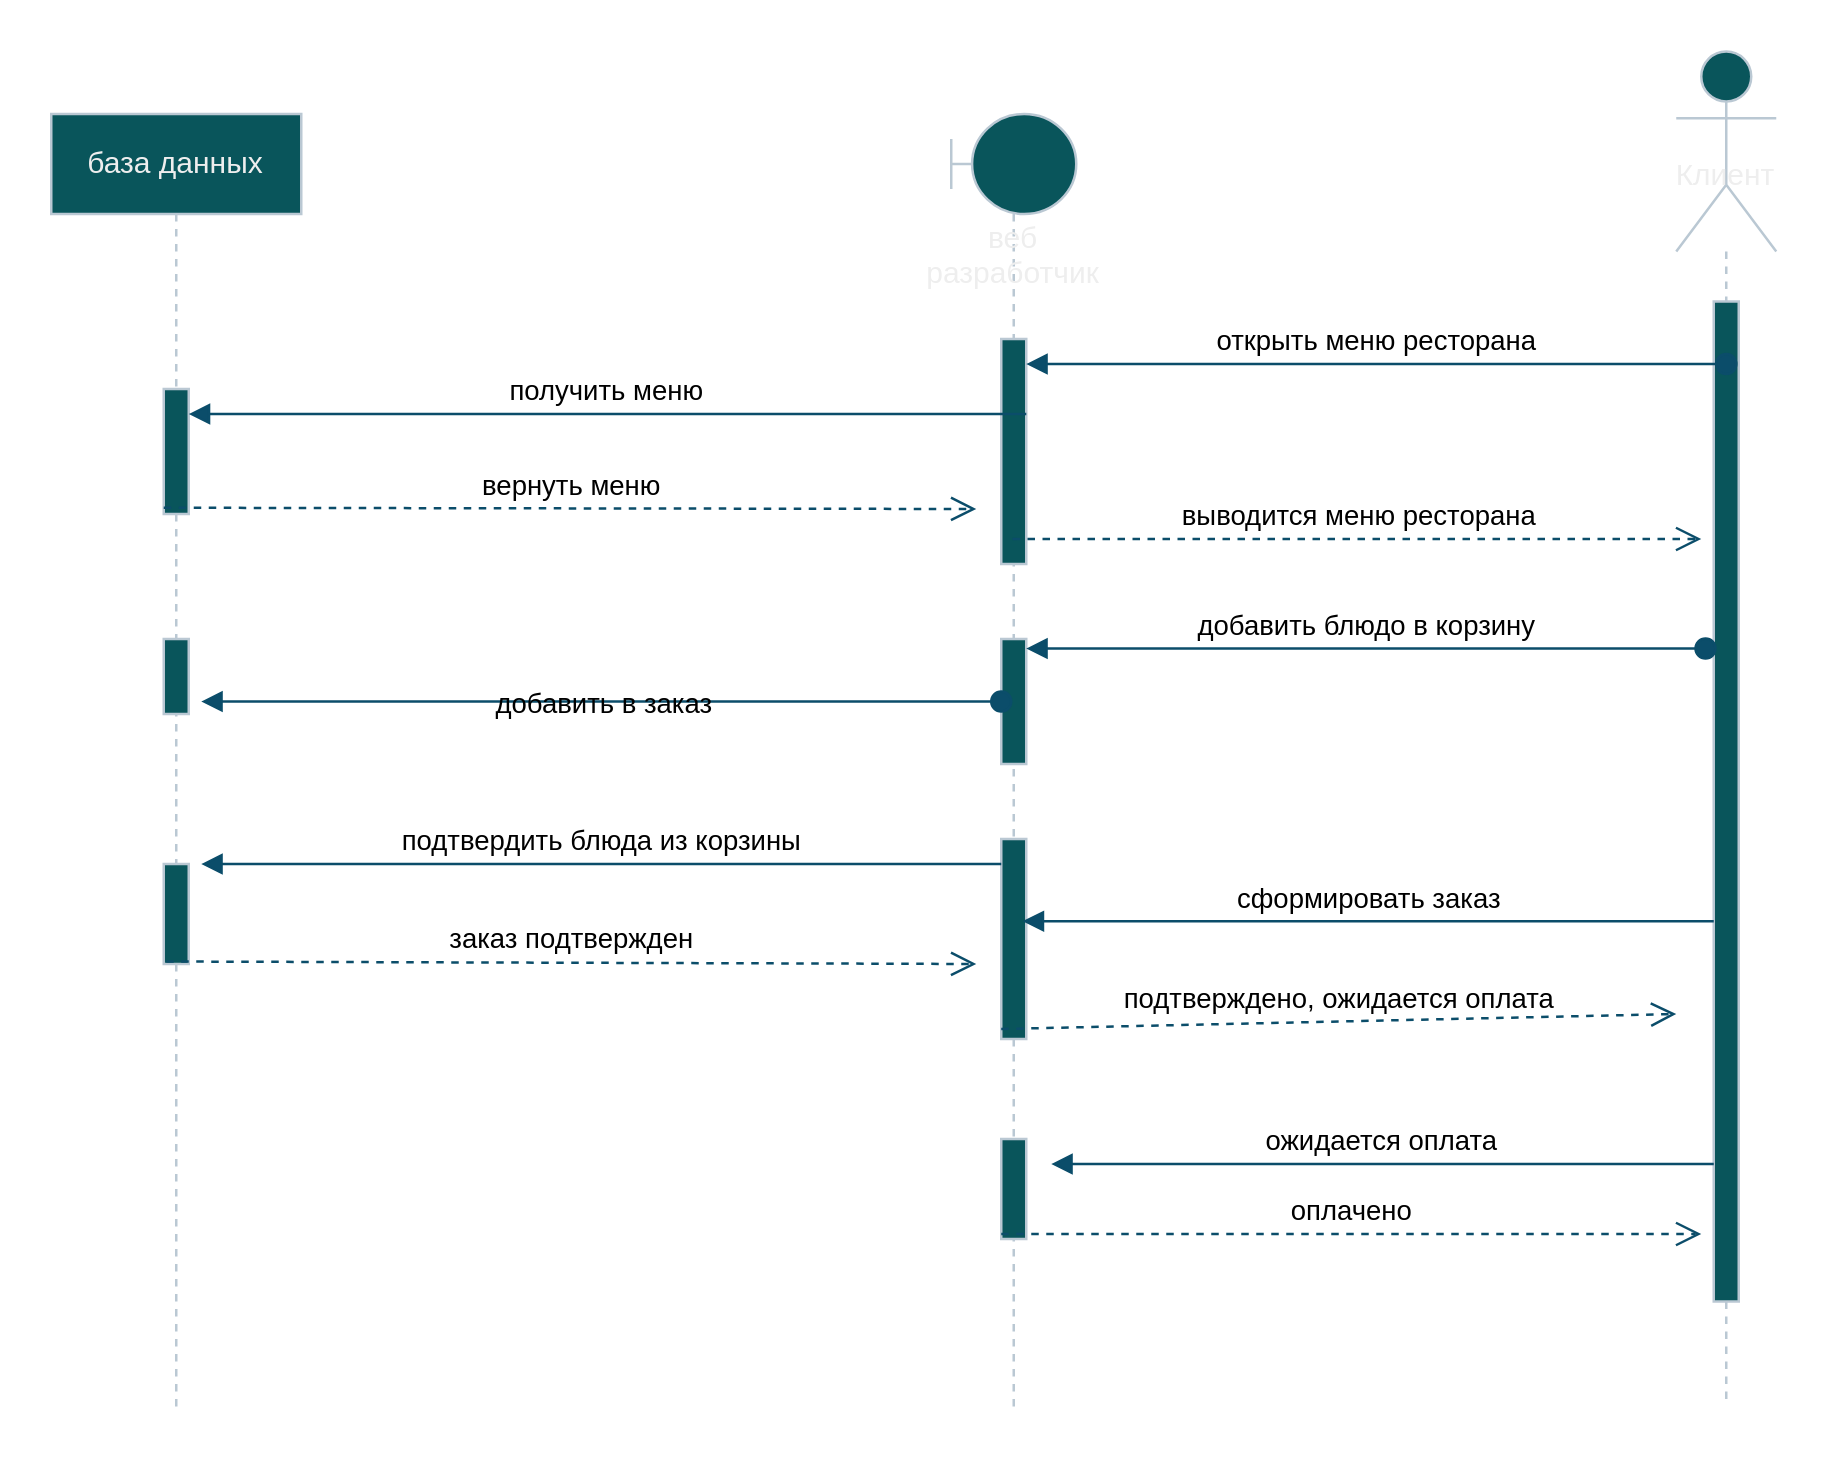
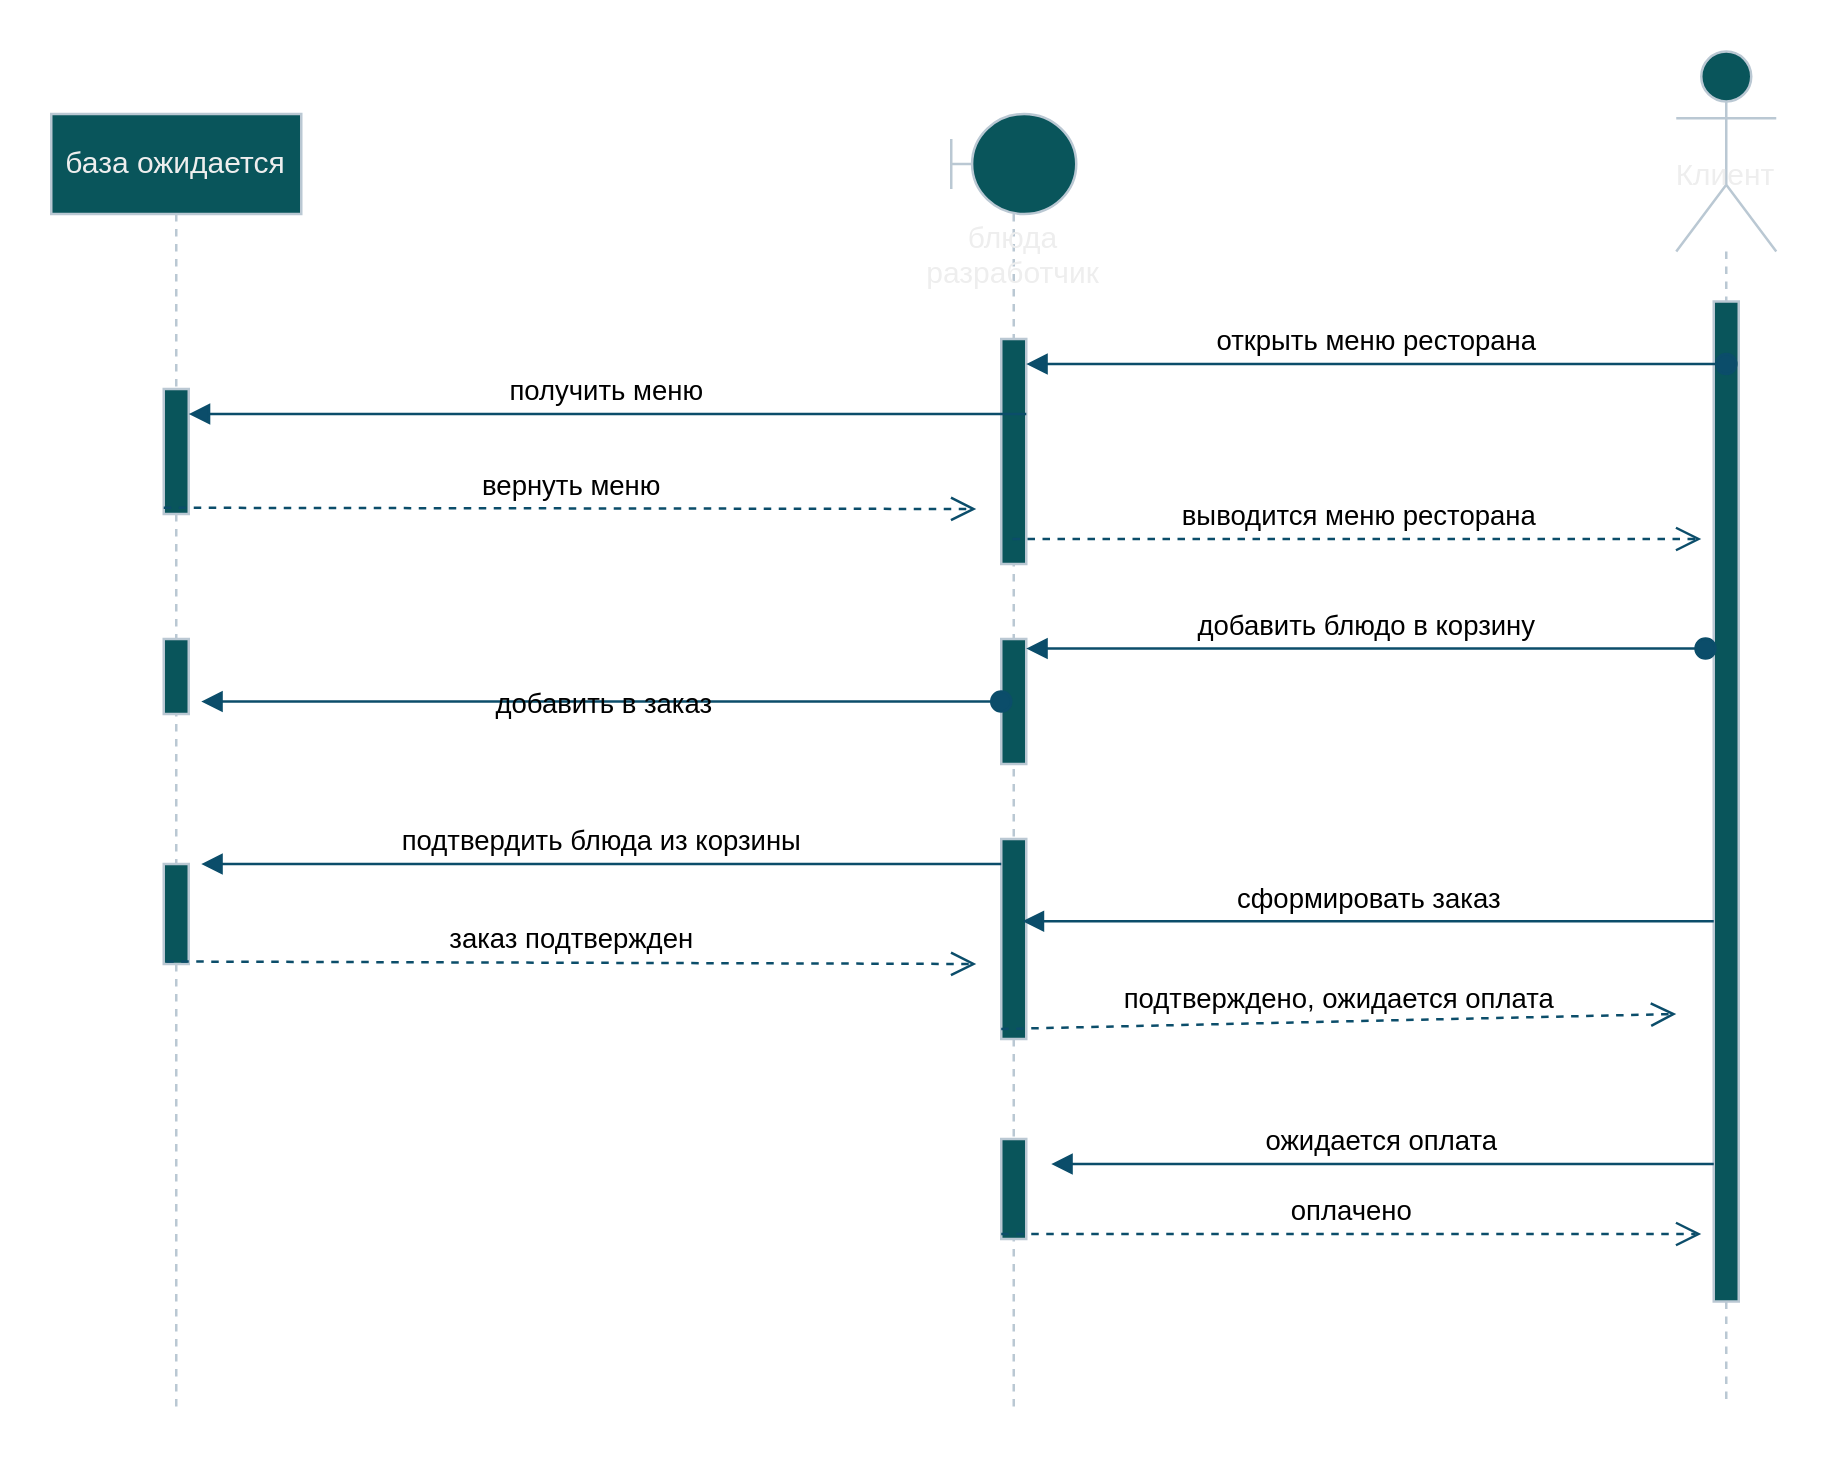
(176, 164) -> (176, 164)
(1014, 275) -> (1014, 275)
